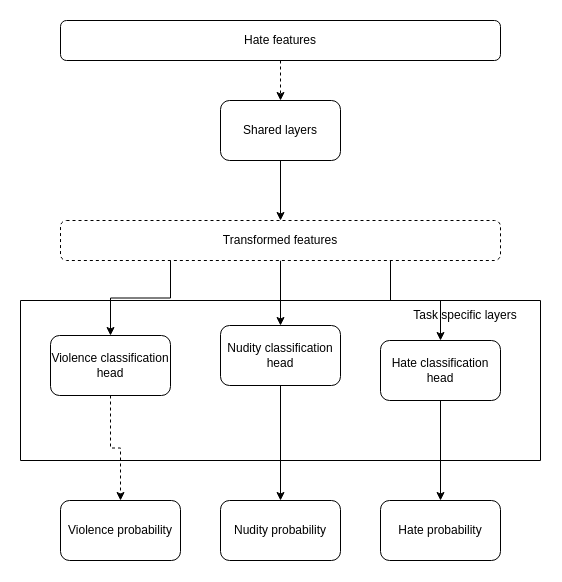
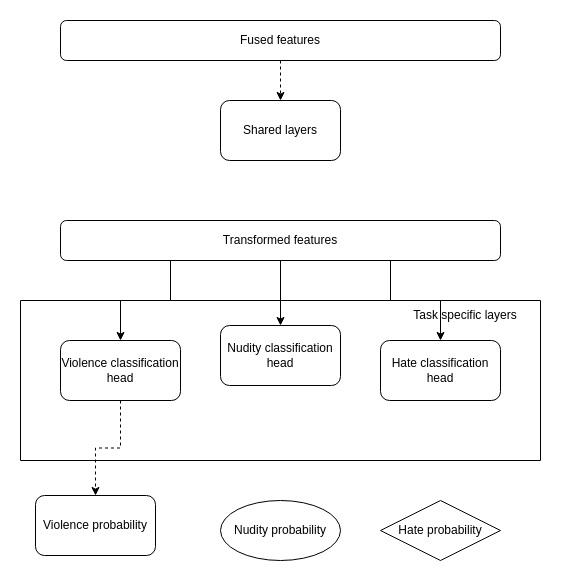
(281, 41) -> (281, 41)
(281, 187) -> none
(281, 241) -> (281, 241)
(111, 366) -> (121, 371)
(281, 440) -> none
(441, 447) -> none
(121, 531) -> (96, 526)
(281, 531) -> (281, 531)
(441, 531) -> (441, 531)
